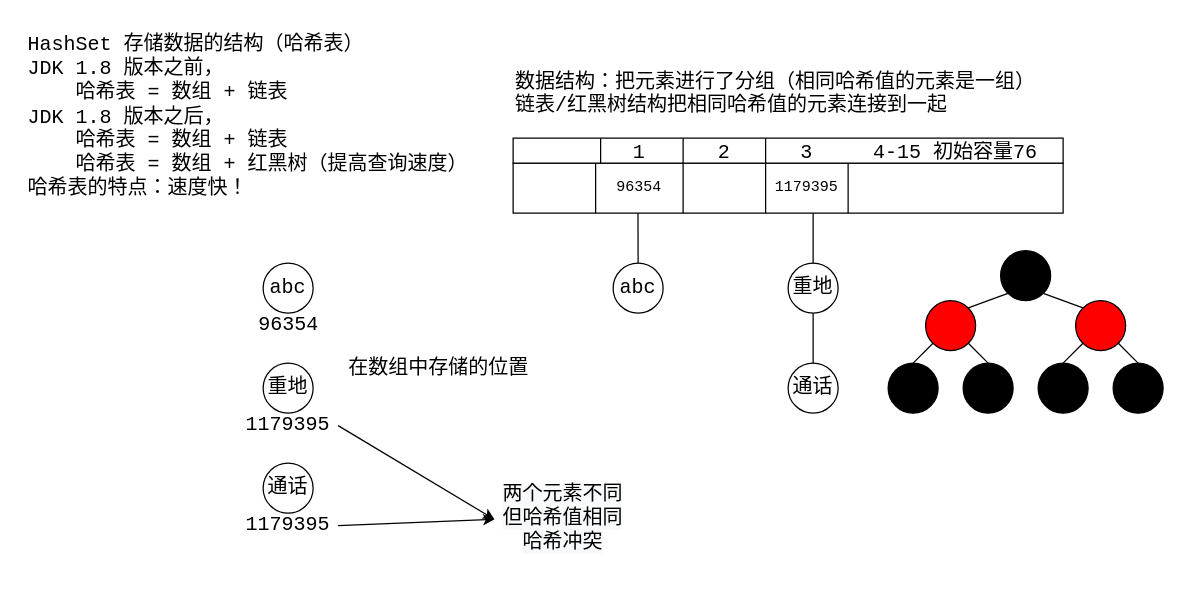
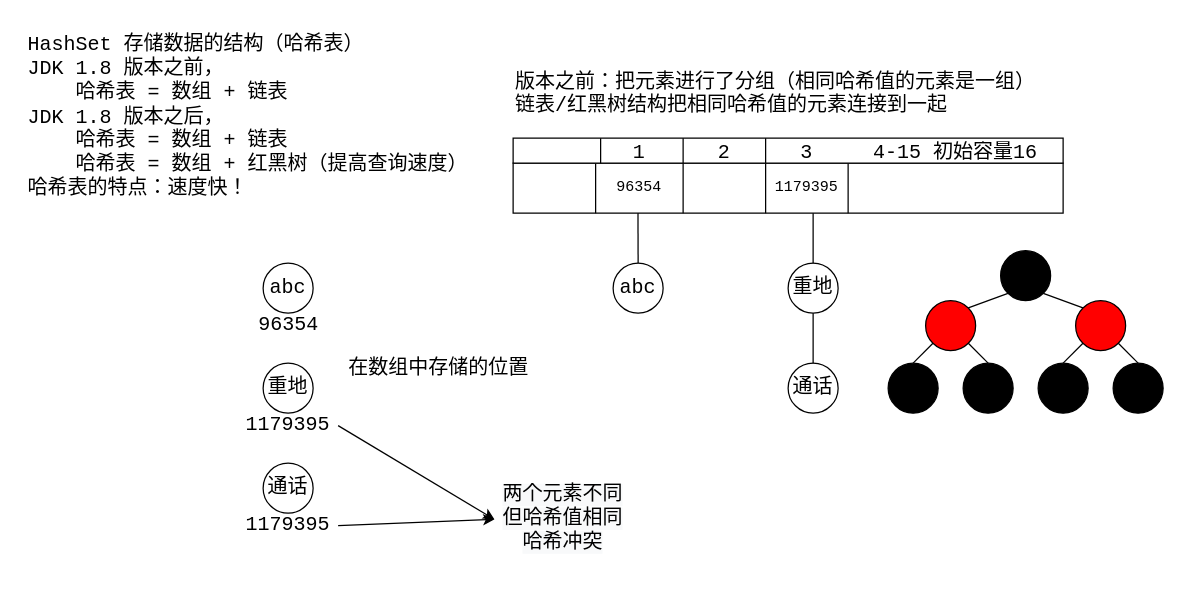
(776, 96) -> (776, 96)
(956, 151) -> (956, 151)
